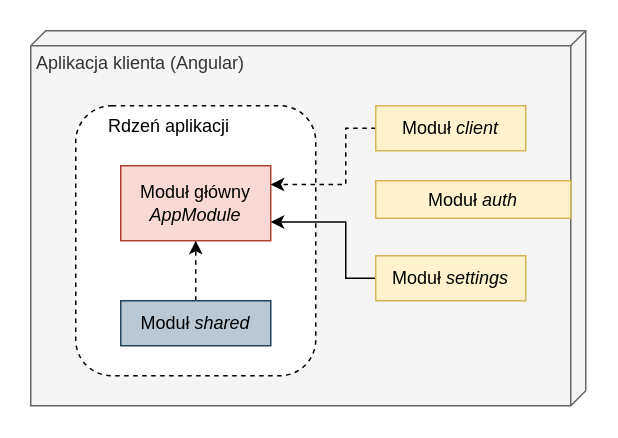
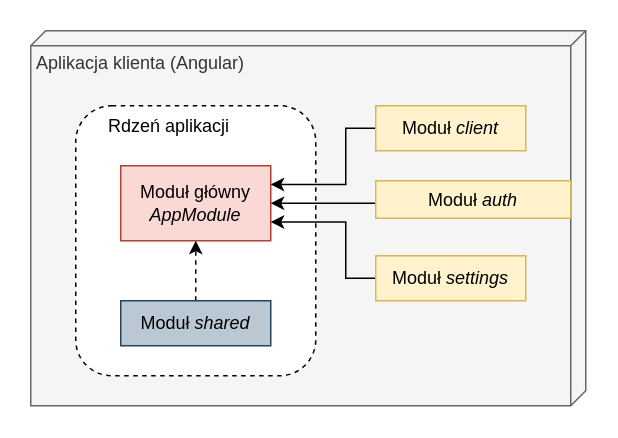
(346, 175) -> (346, 175)
none -> (330, 203)
